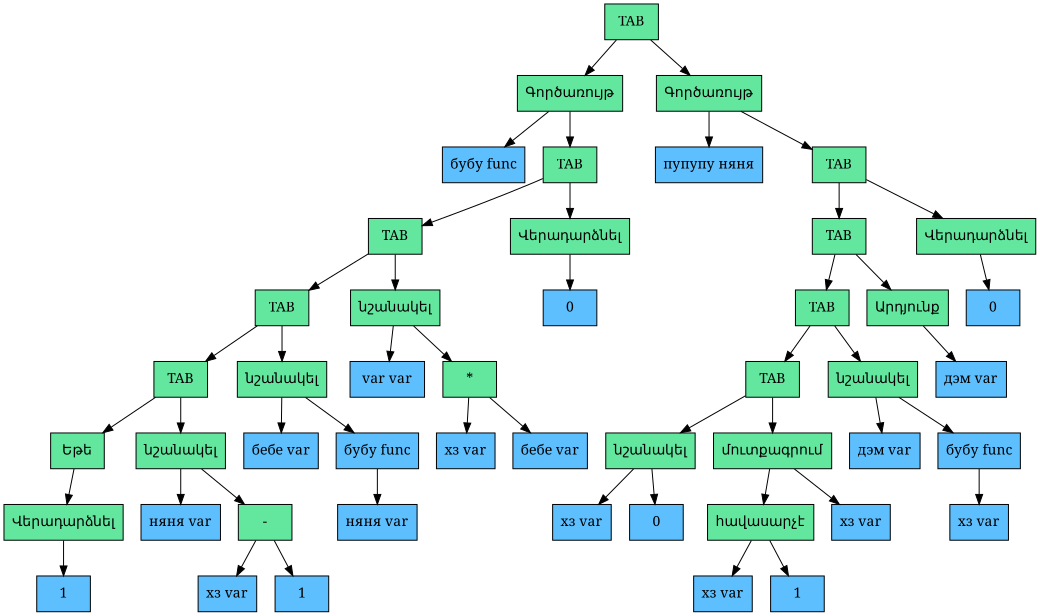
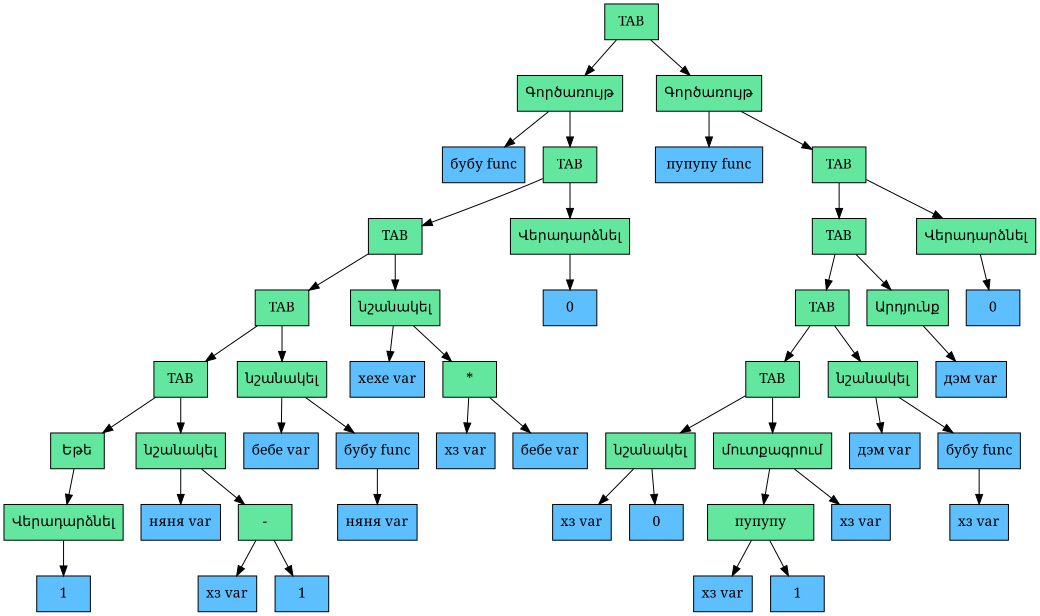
(709, 165) -> (709, 165)
(387, 379) -> (387, 379)
(761, 522) -> (761, 522)
